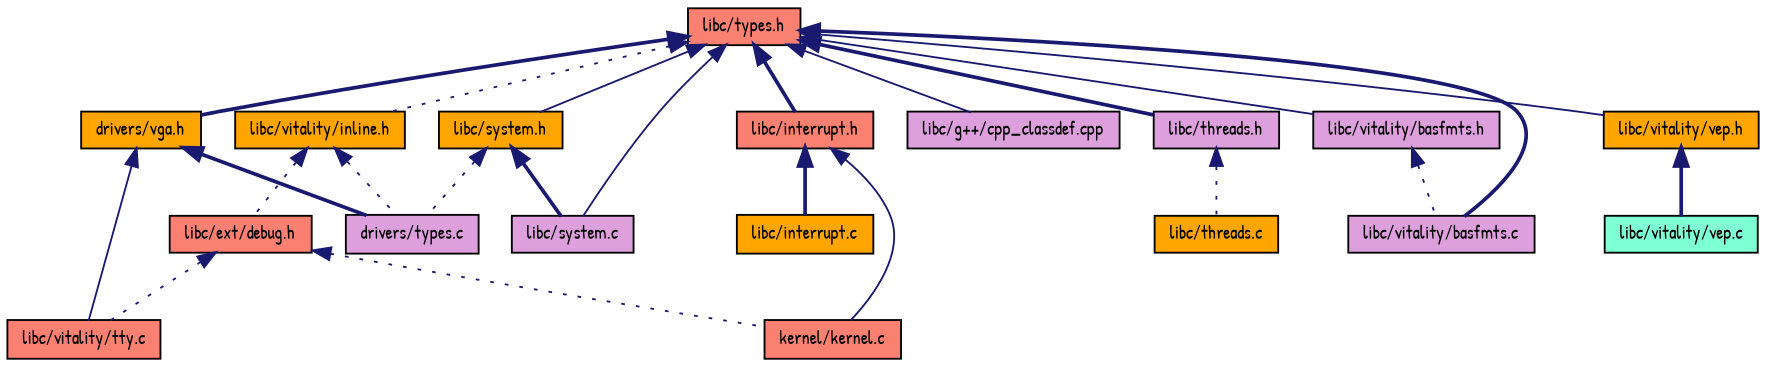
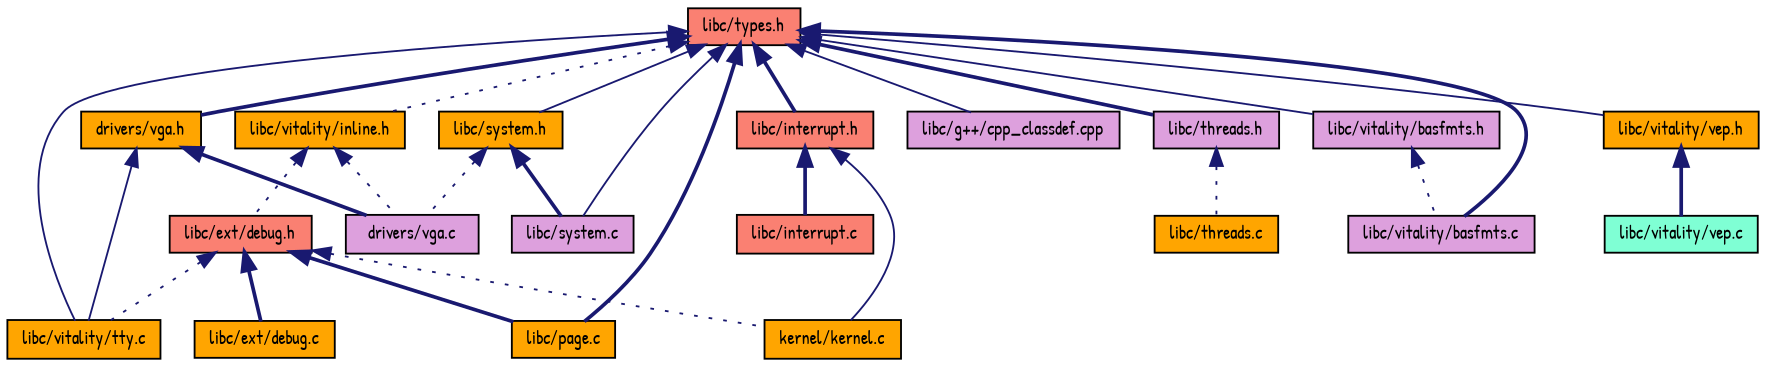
none -> (253, 66)
(412, 234) -> (412, 234)
(805, 234) -> (805, 234)
(84, 339) -> (84, 339)
none -> (265, 339)
none -> (563, 339)
(833, 339) -> (833, 339)
